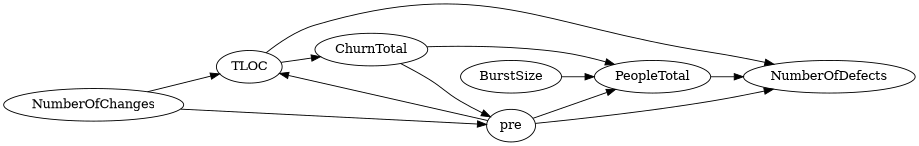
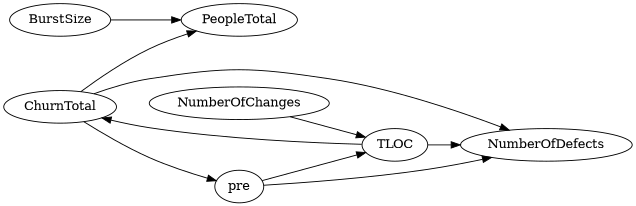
(723, 77) -> (299, 75)
(570, 105) -> none
(329, 117) -> none
